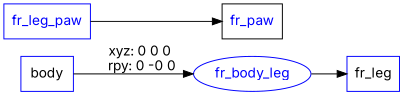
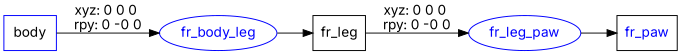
(47, 21) -> (525, 33)
none -> (412, 33)
(373, 74) -> (339, 33)
